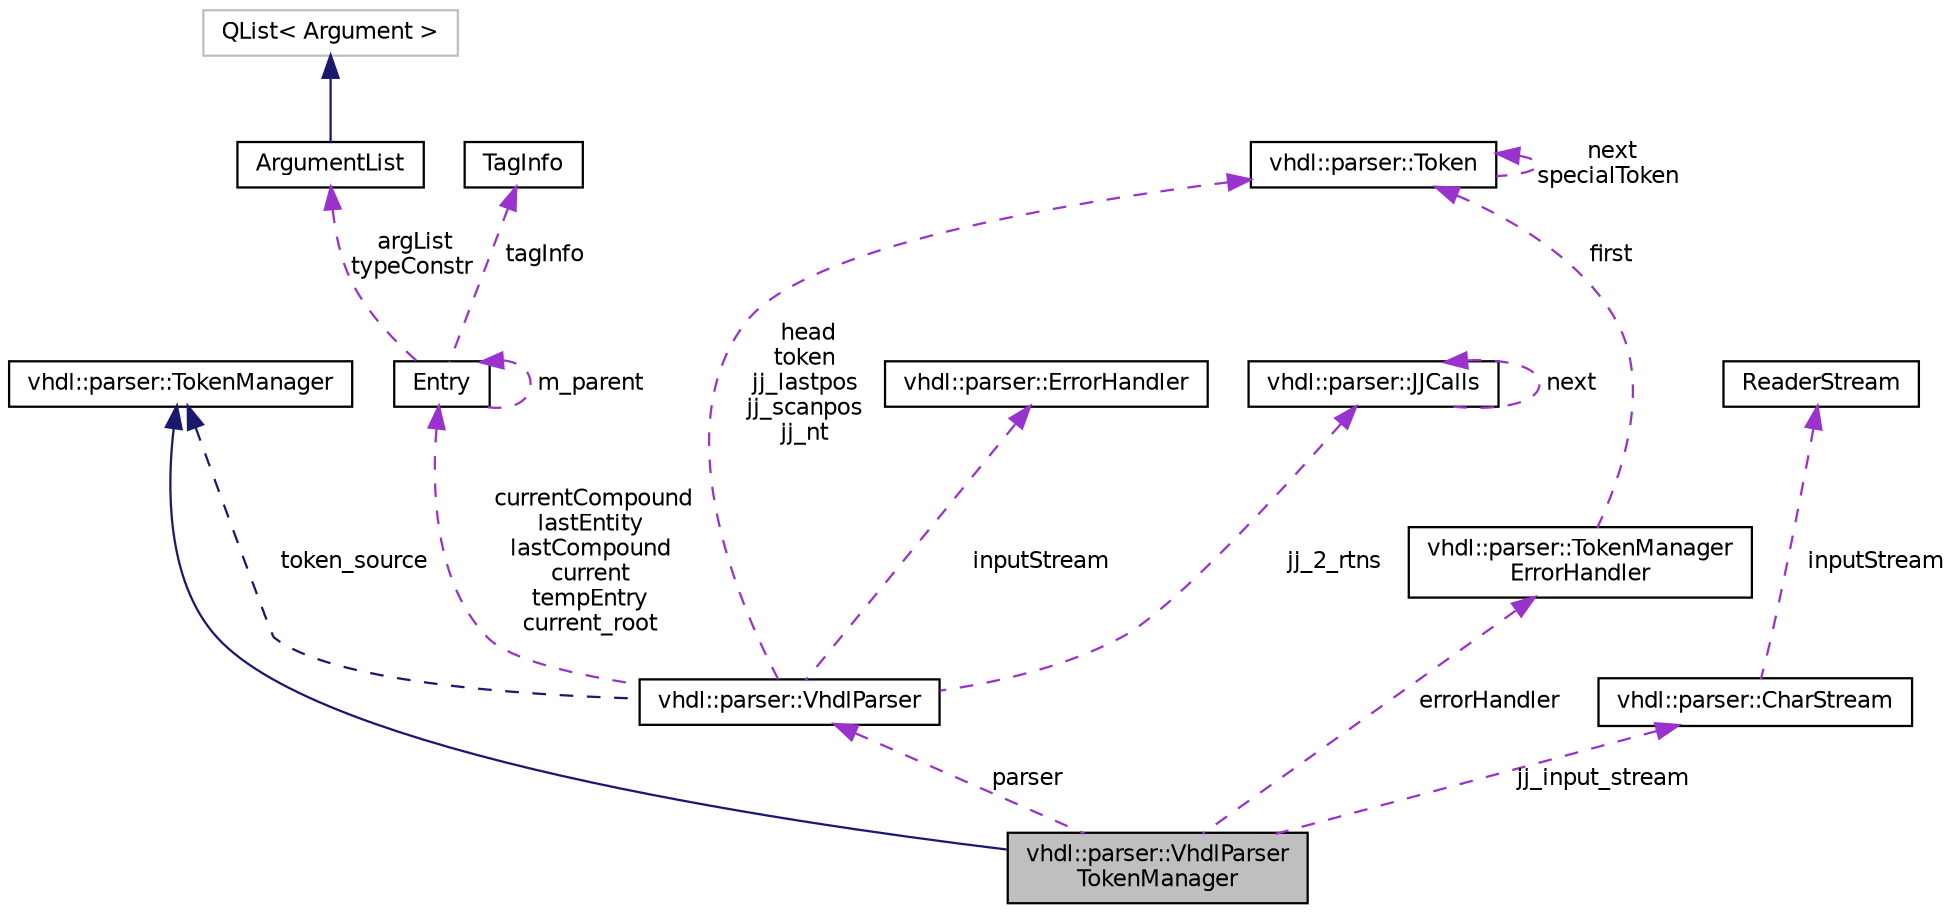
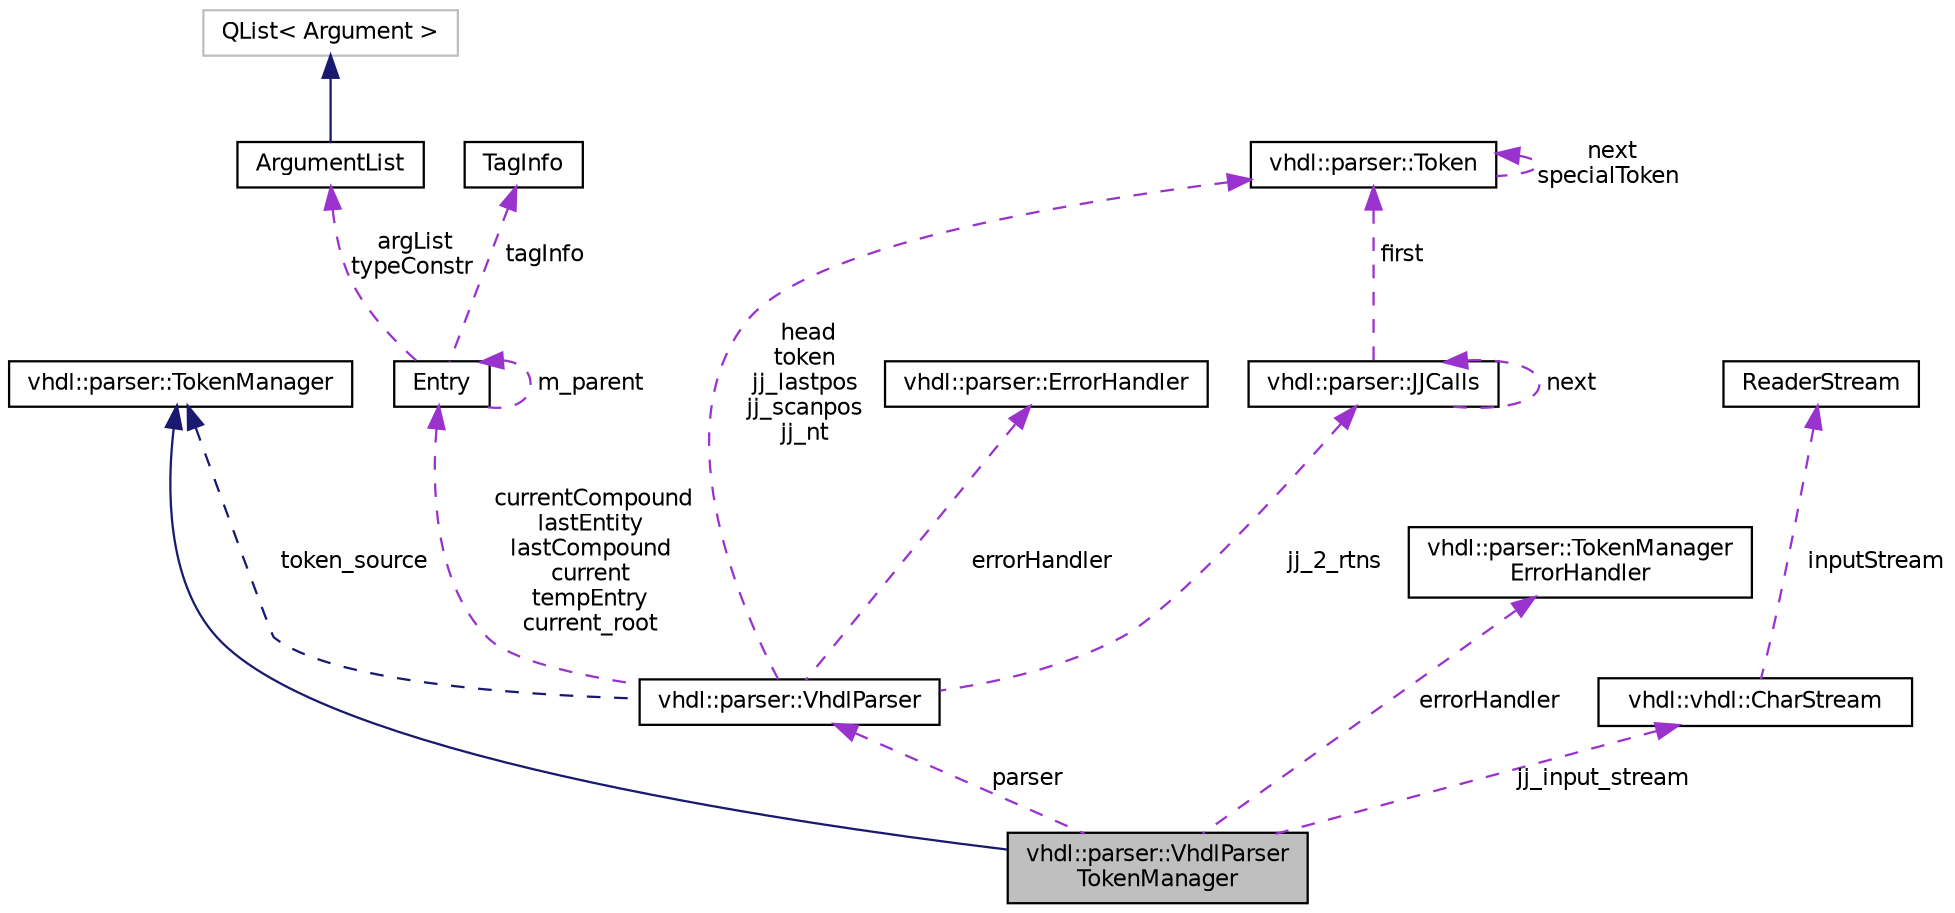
(1618, 325) -> (1374, 286)
(1038, 562) -> (1038, 562)
(1755, 702) -> (1755, 702)
